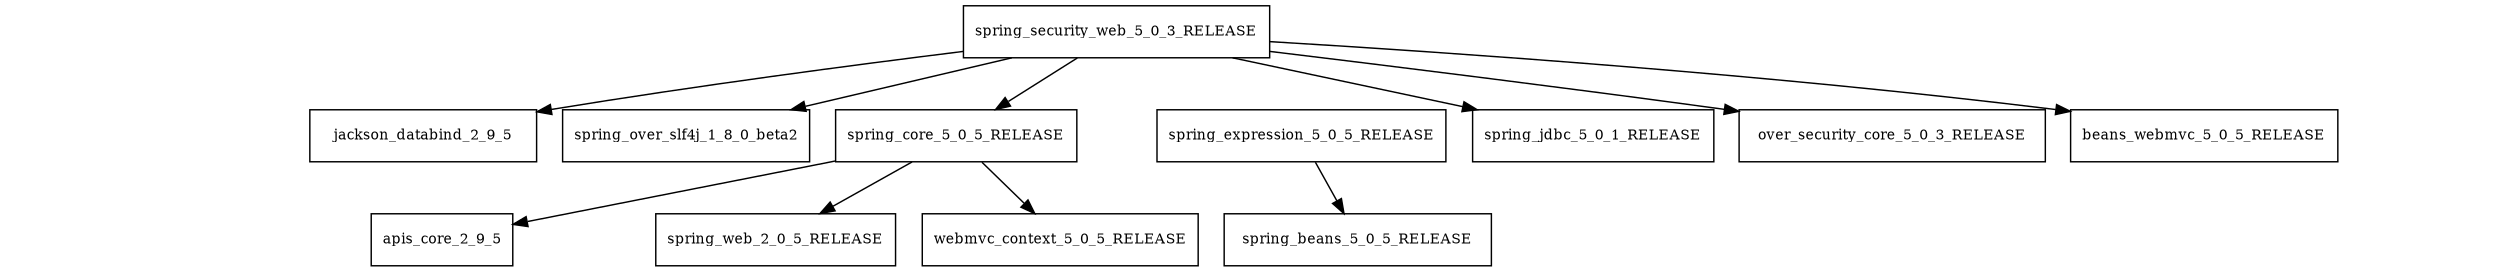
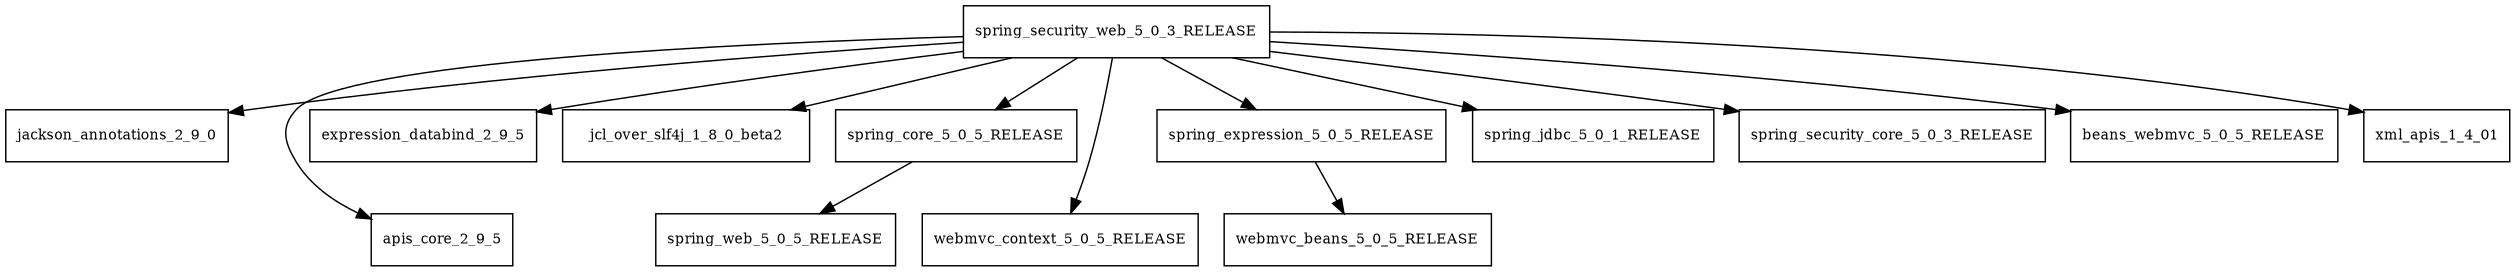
none -> (1202, 80)
none -> (117, 136)
(423, 136) -> (423, 136)
(686, 136) -> (686, 136)
(1892, 136) -> (1892, 136)
none -> (2437, 136)
(1003, 183) -> (1098, 130)
(681, 191) -> (557, 58)
(776, 240) -> (776, 240)
(1358, 240) -> (1358, 240)
